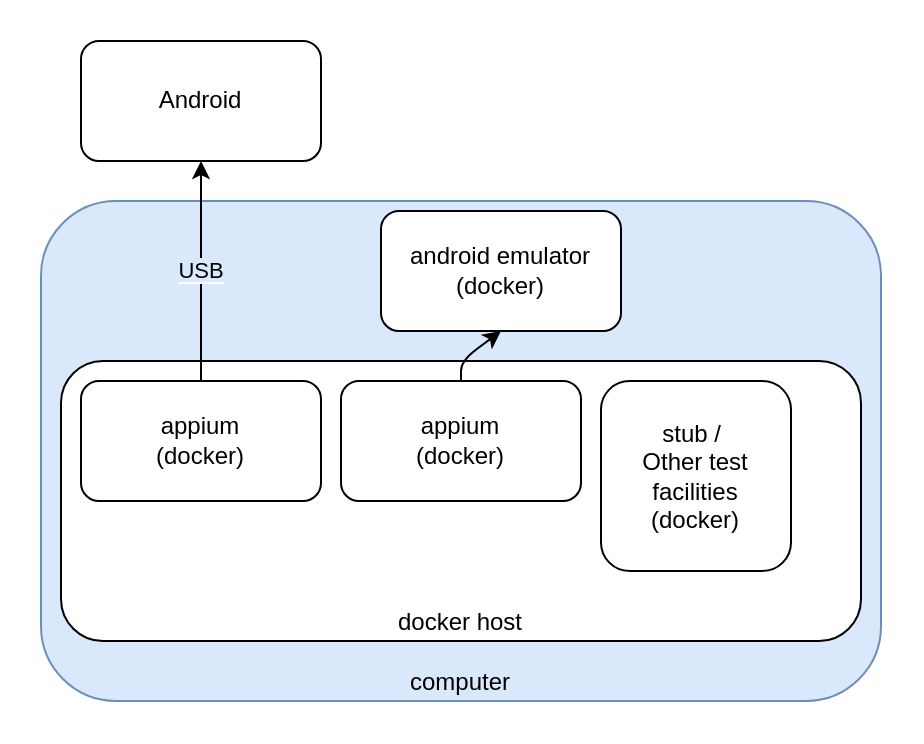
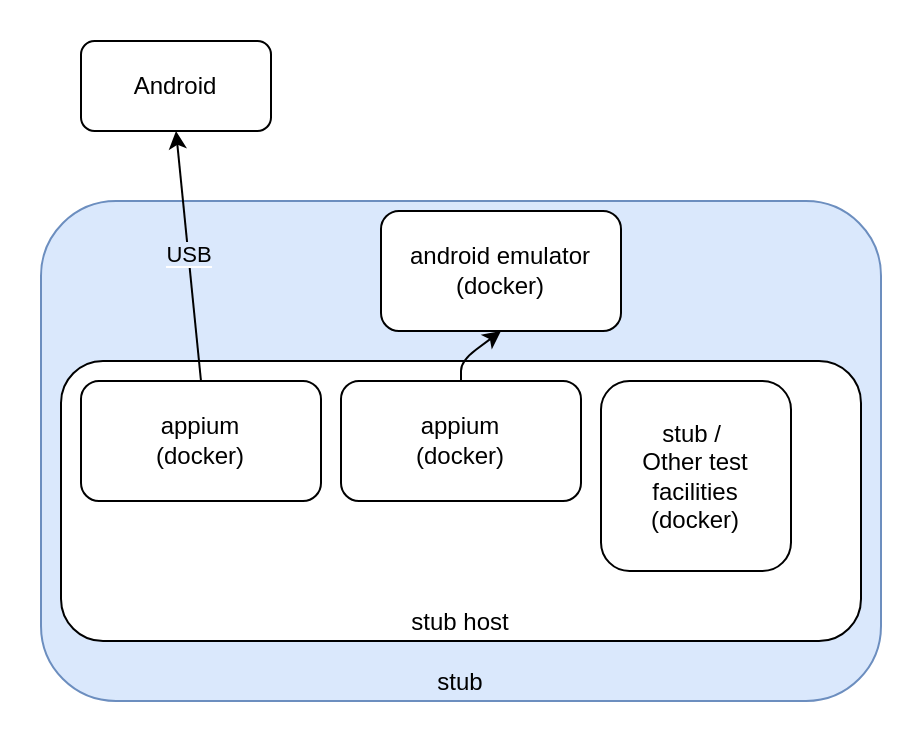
(201, 101) -> (176, 86)
(461, 621) -> (461, 621)
(461, 681) -> (461, 681)
